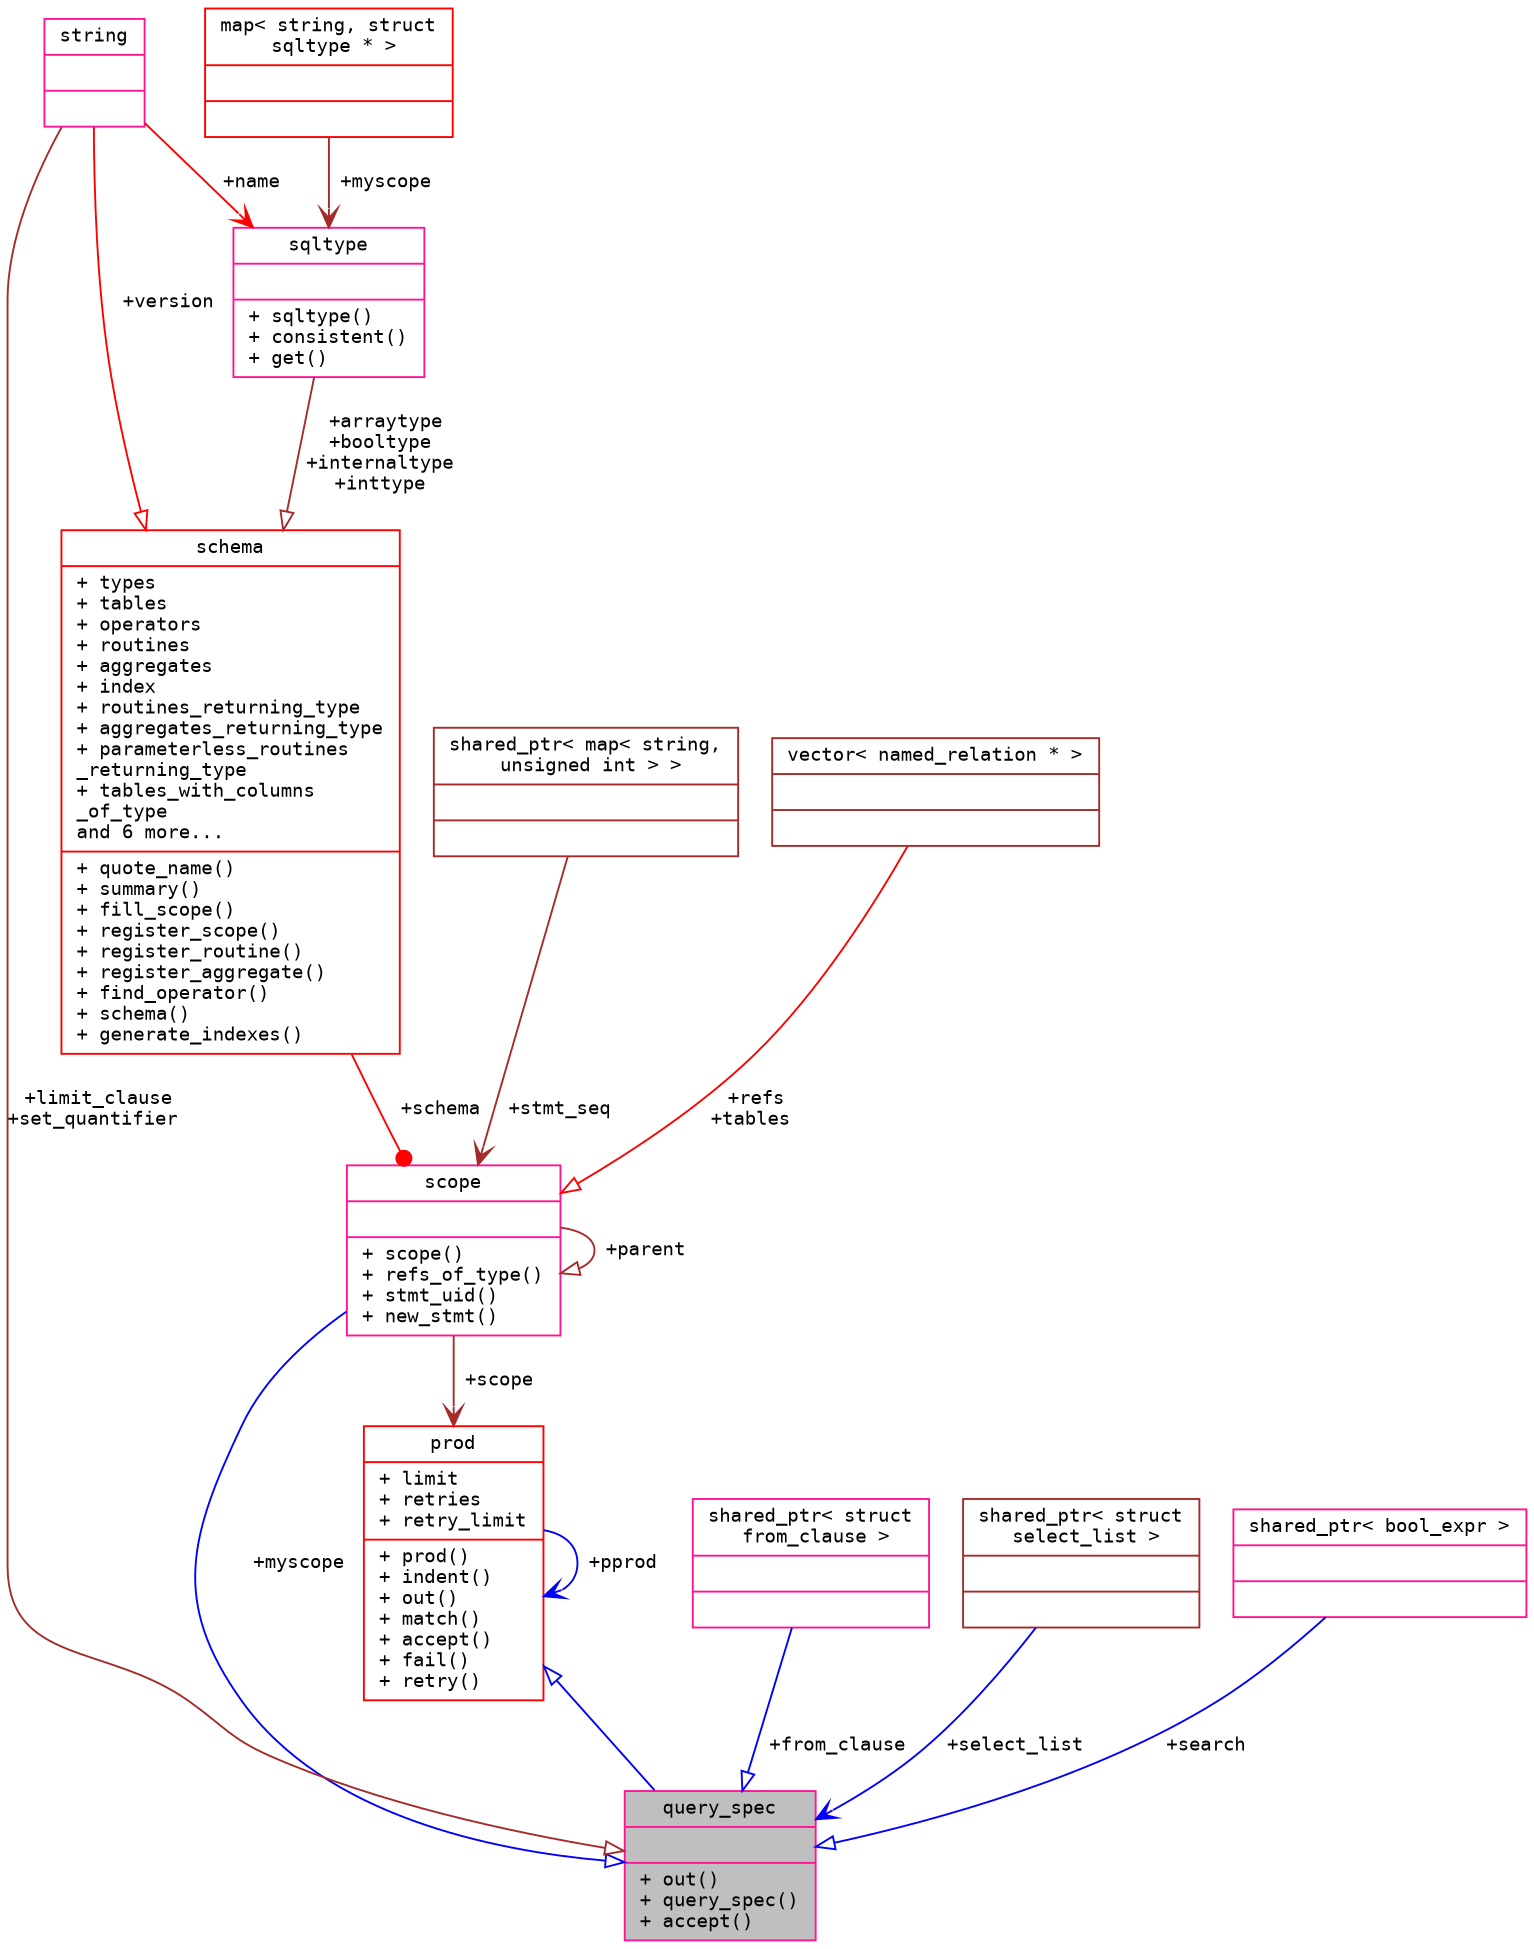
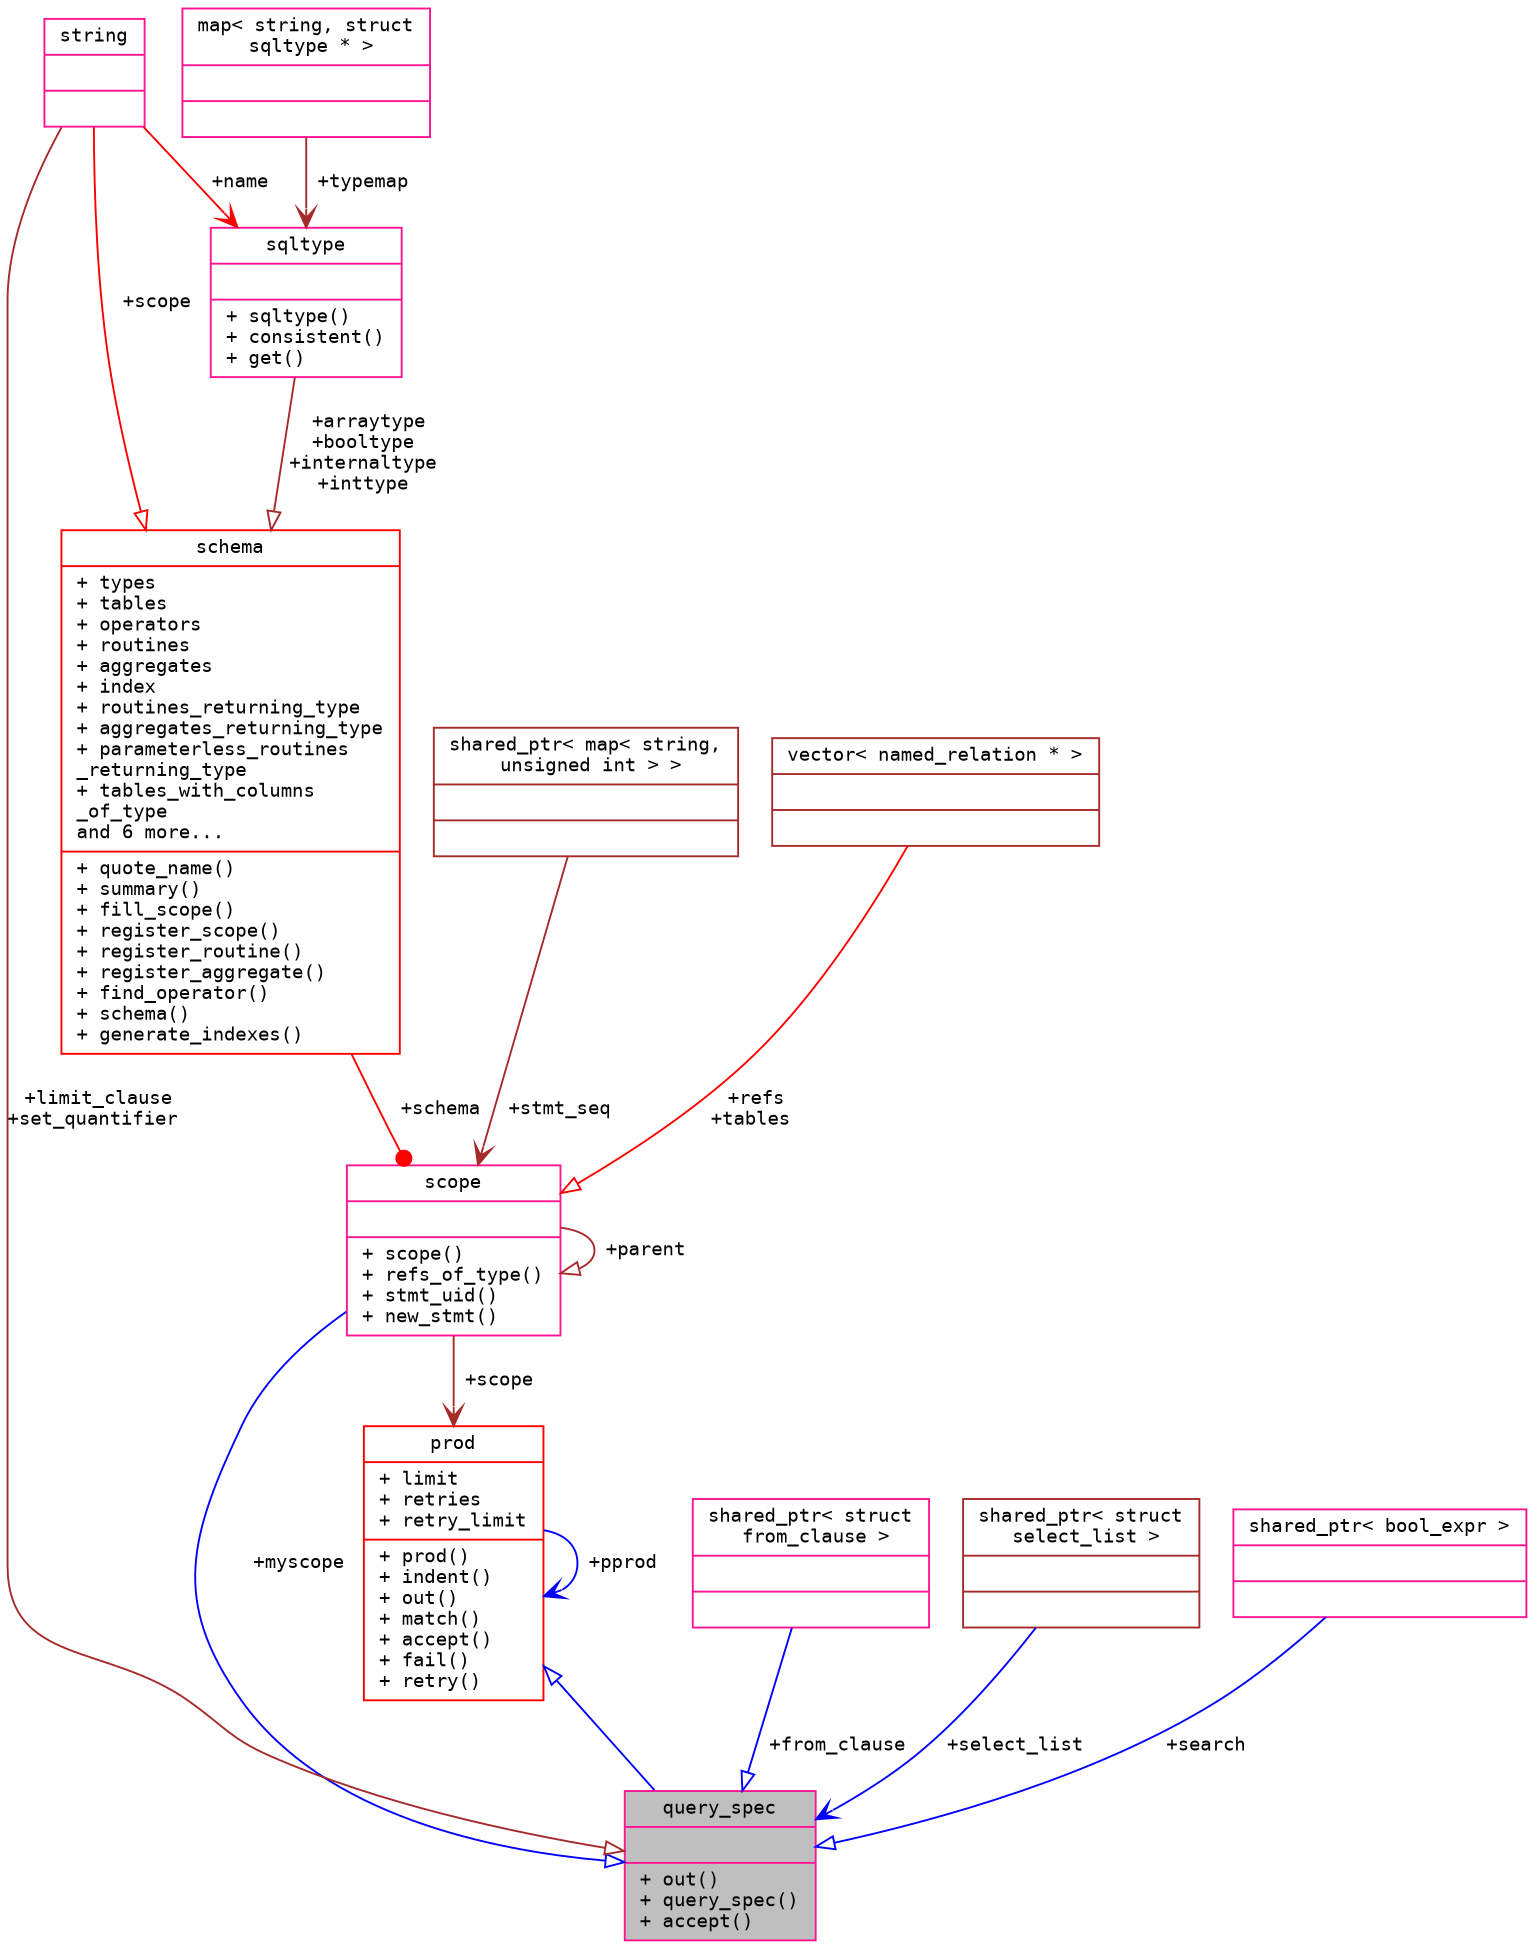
(329, 73) -> (306, 73)
(381, 182) -> (358, 182)
(164, 302) -> (152, 302)
